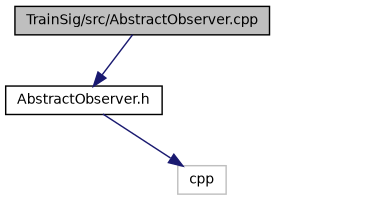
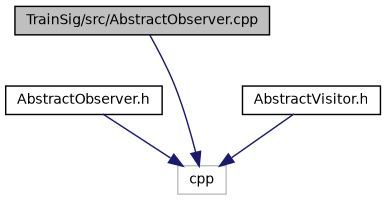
(117, 55) -> (177, 92)
none -> (311, 100)
